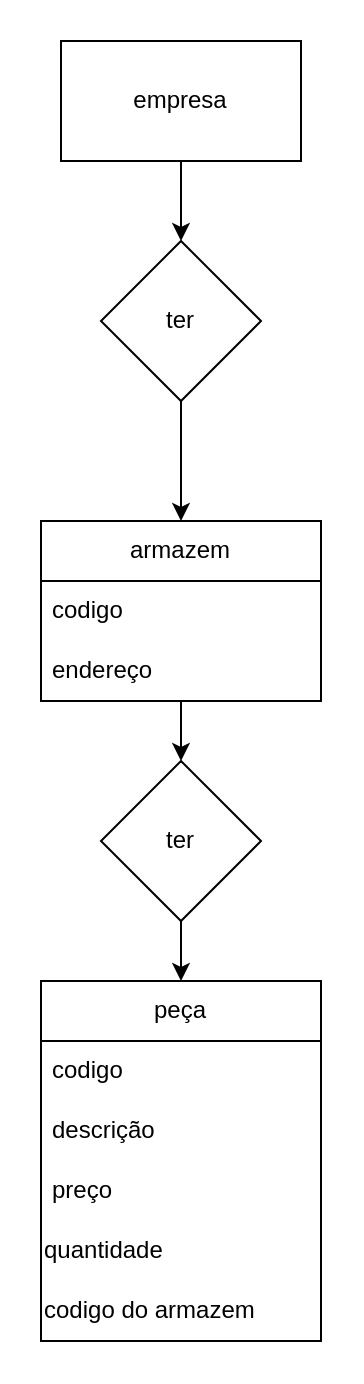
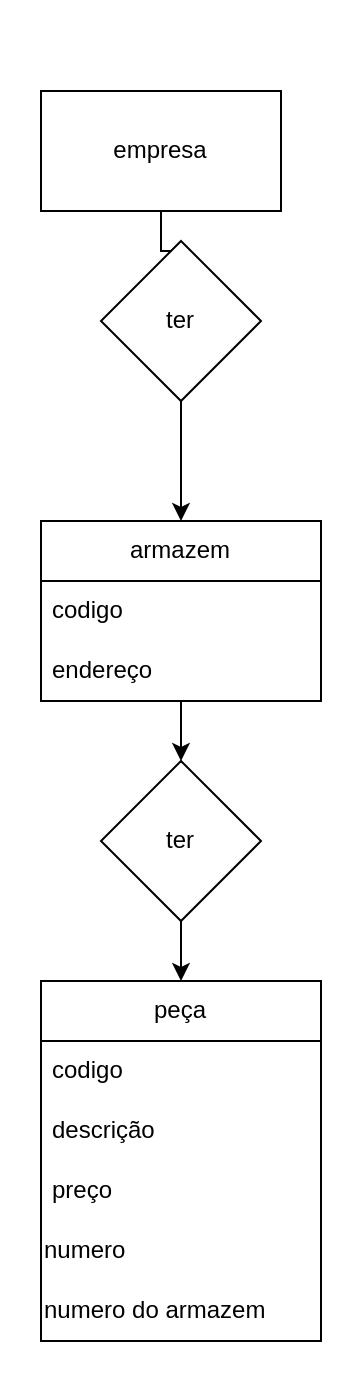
(181, 101) -> (161, 151)
(109, 1251) -> (85, 1251)
(150, 1311) -> (153, 1311)
